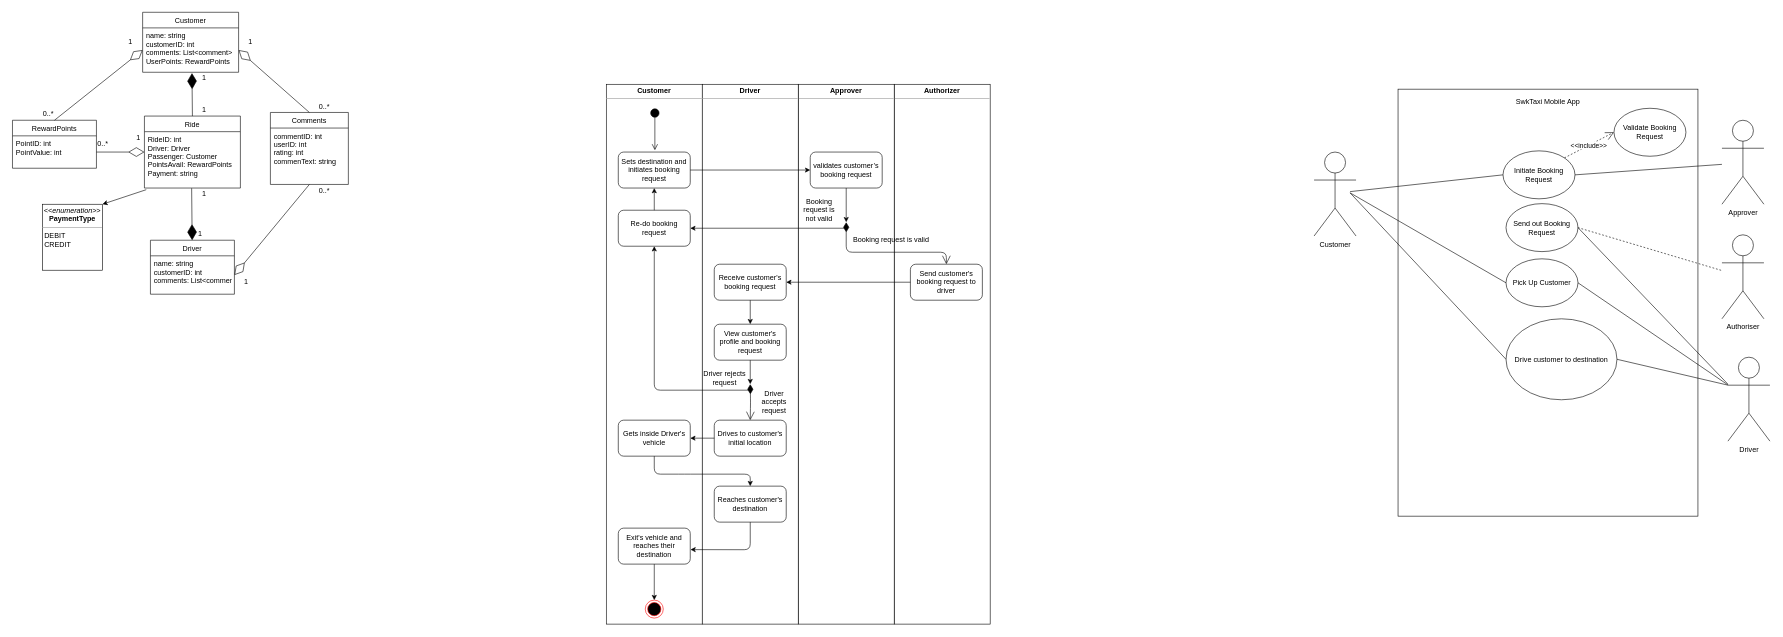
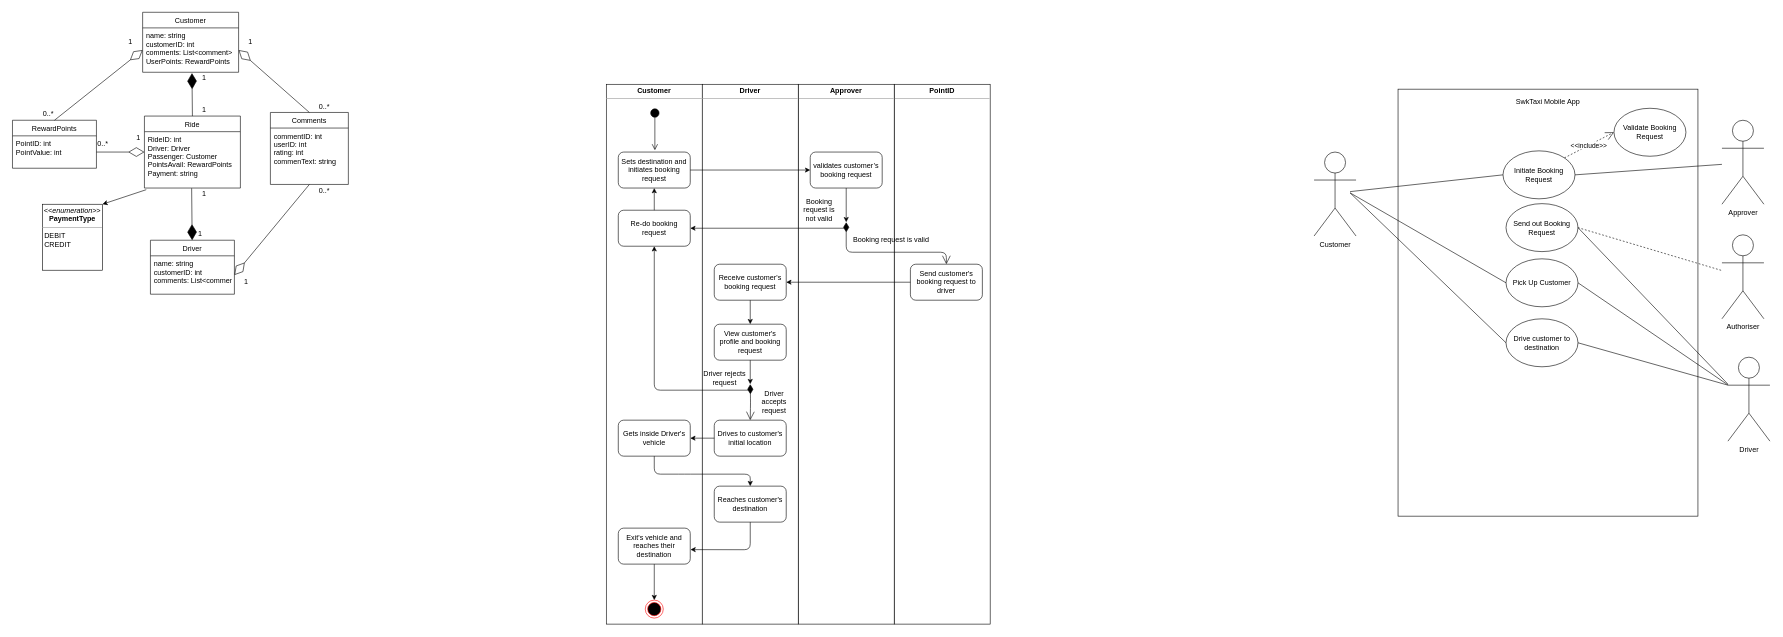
(914, 89) -> (907, 89)
(1562, 359) -> (1542, 343)
